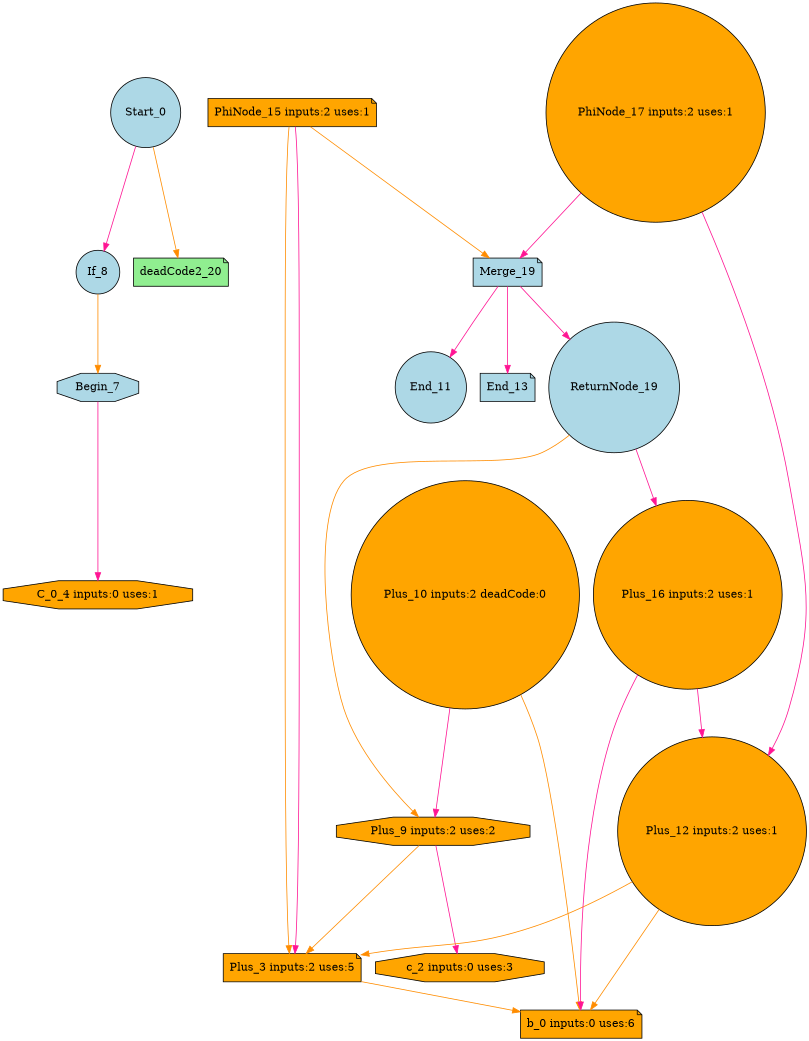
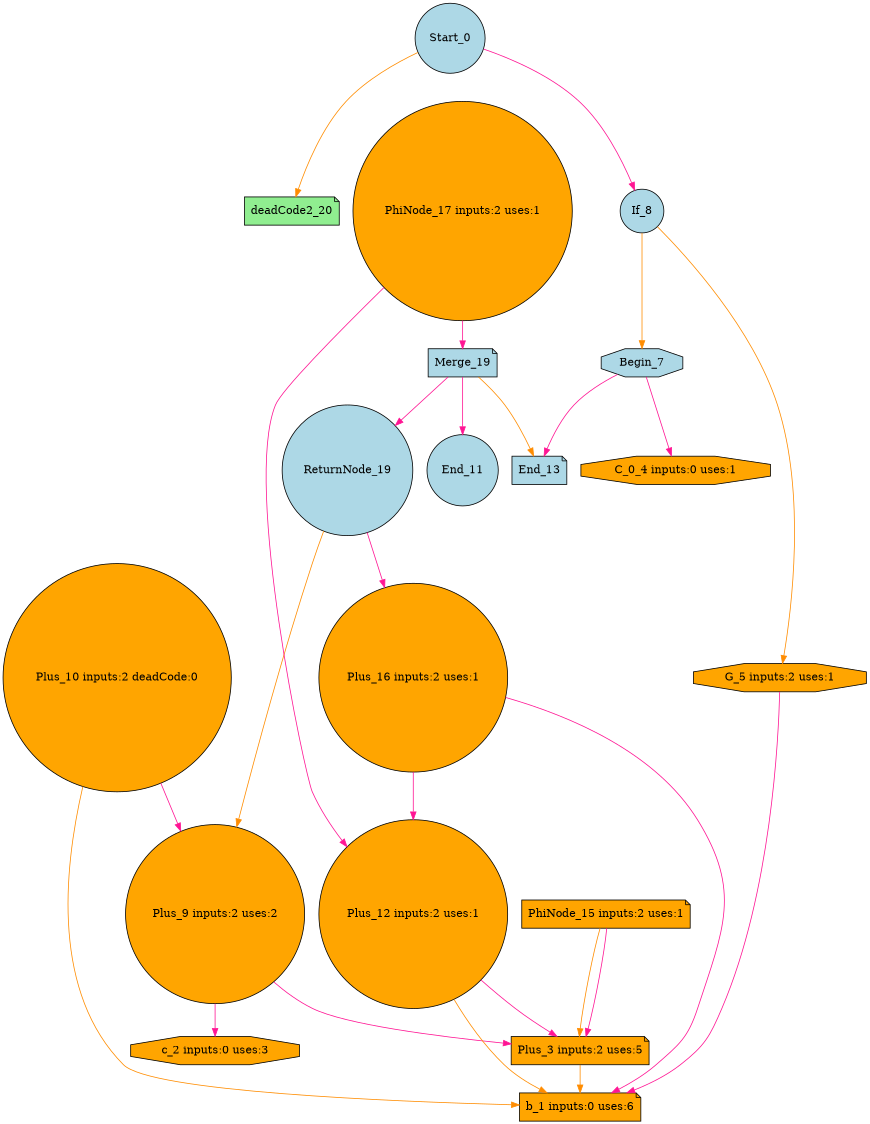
(397, 190) -> none
(508, 326) -> (508, 410)
none -> (575, 404)
none -> (780, 678)
(433, 831) -> (215, 914)
(366, 897) -> (384, 1027)
(505, 935) -> (514, 1008)
(581, 1024) -> (580, 1107)
